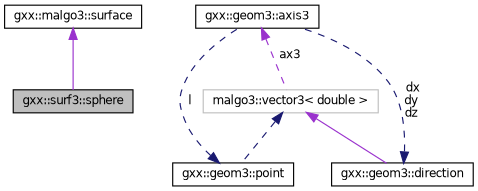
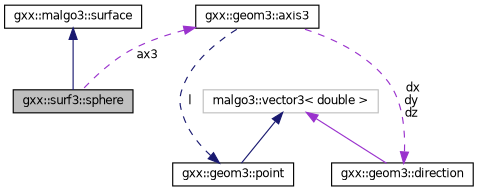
(276, 64) -> (128, 52)
(73, 65) -> (73, 65)
(377, 70) -> (377, 70)
(258, 142) -> (258, 142)
